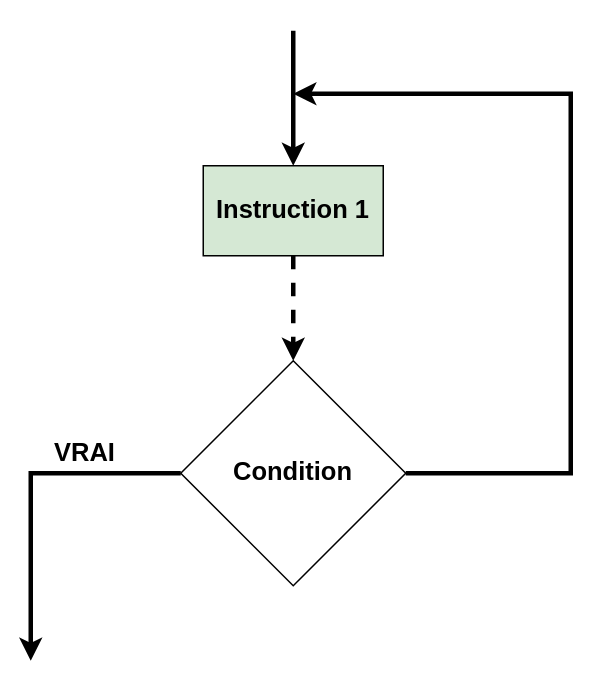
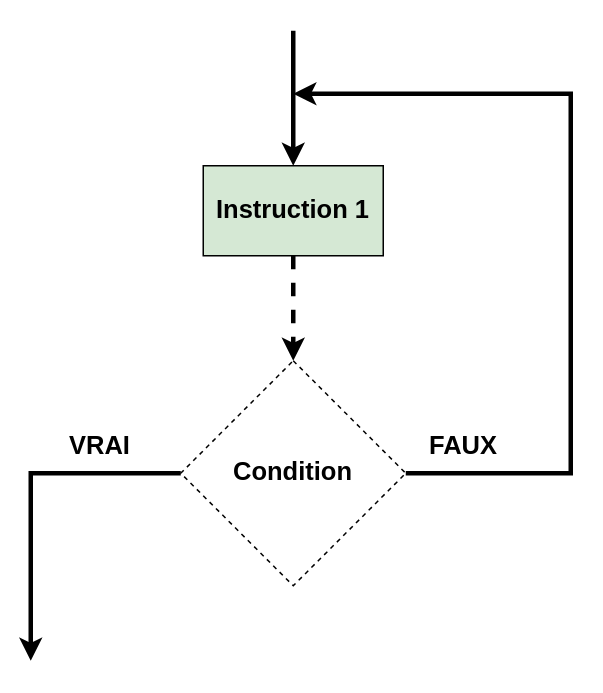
none -> (481, 443)
(106, 451) -> (121, 443)
(293, 473) -> (293, 473)
